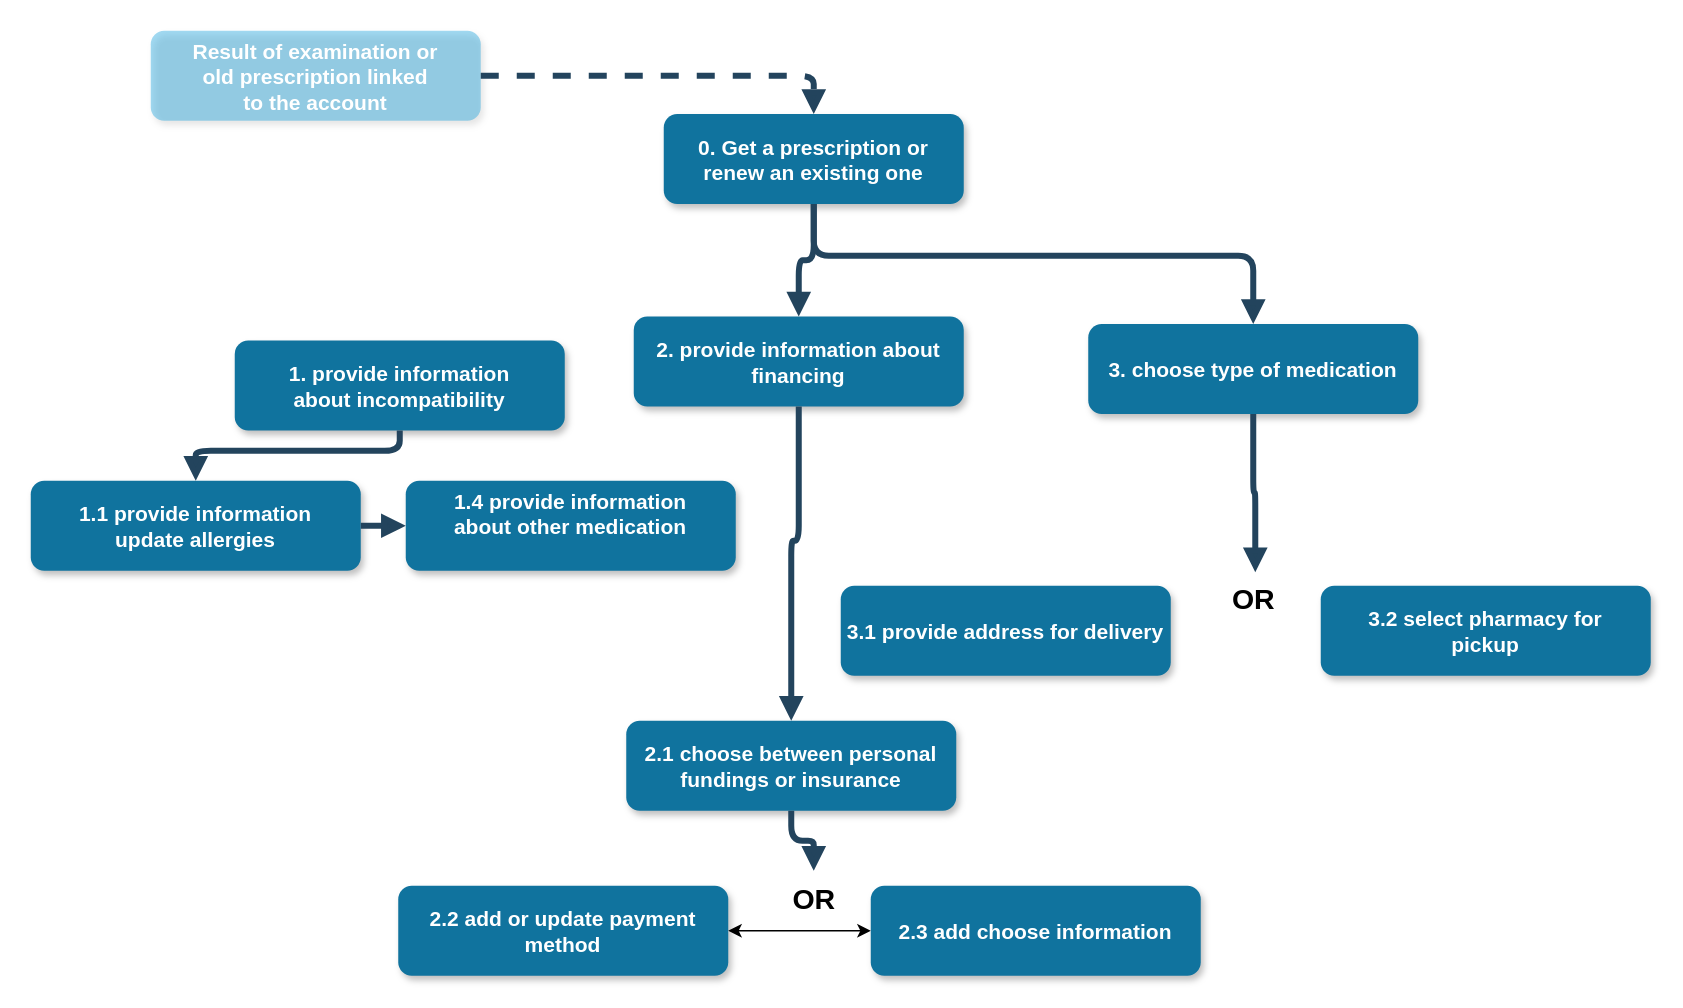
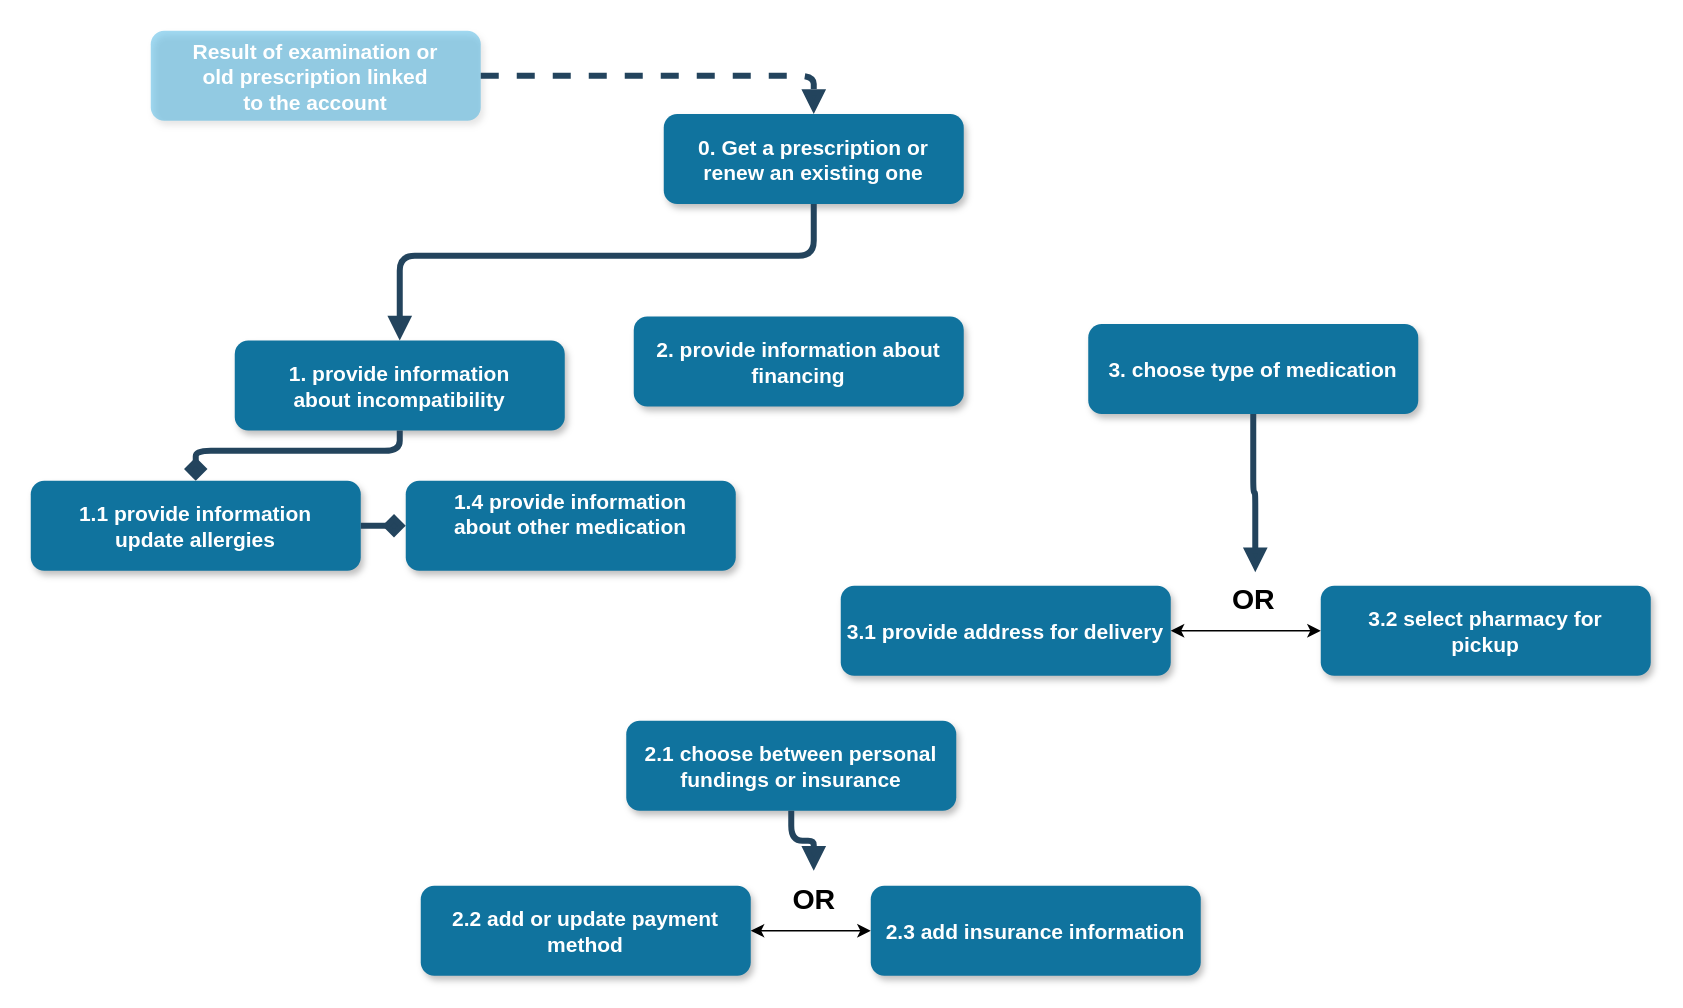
none -> (579, 256)
(1052, 256) -> none
(799, 270) -> none
(198, 452) -> (196, 455)
(382, 526) -> (383, 526)
(791, 553) -> none
none -> (1246, 631)
(563, 931) -> (586, 931)
(1035, 932) -> (1035, 932)
